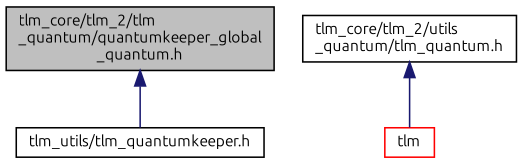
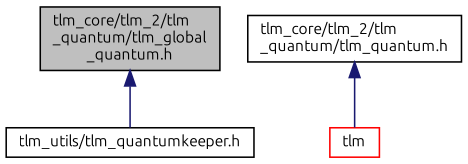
(140, 39) -> (130, 39)
(410, 39) -> (355, 39)
